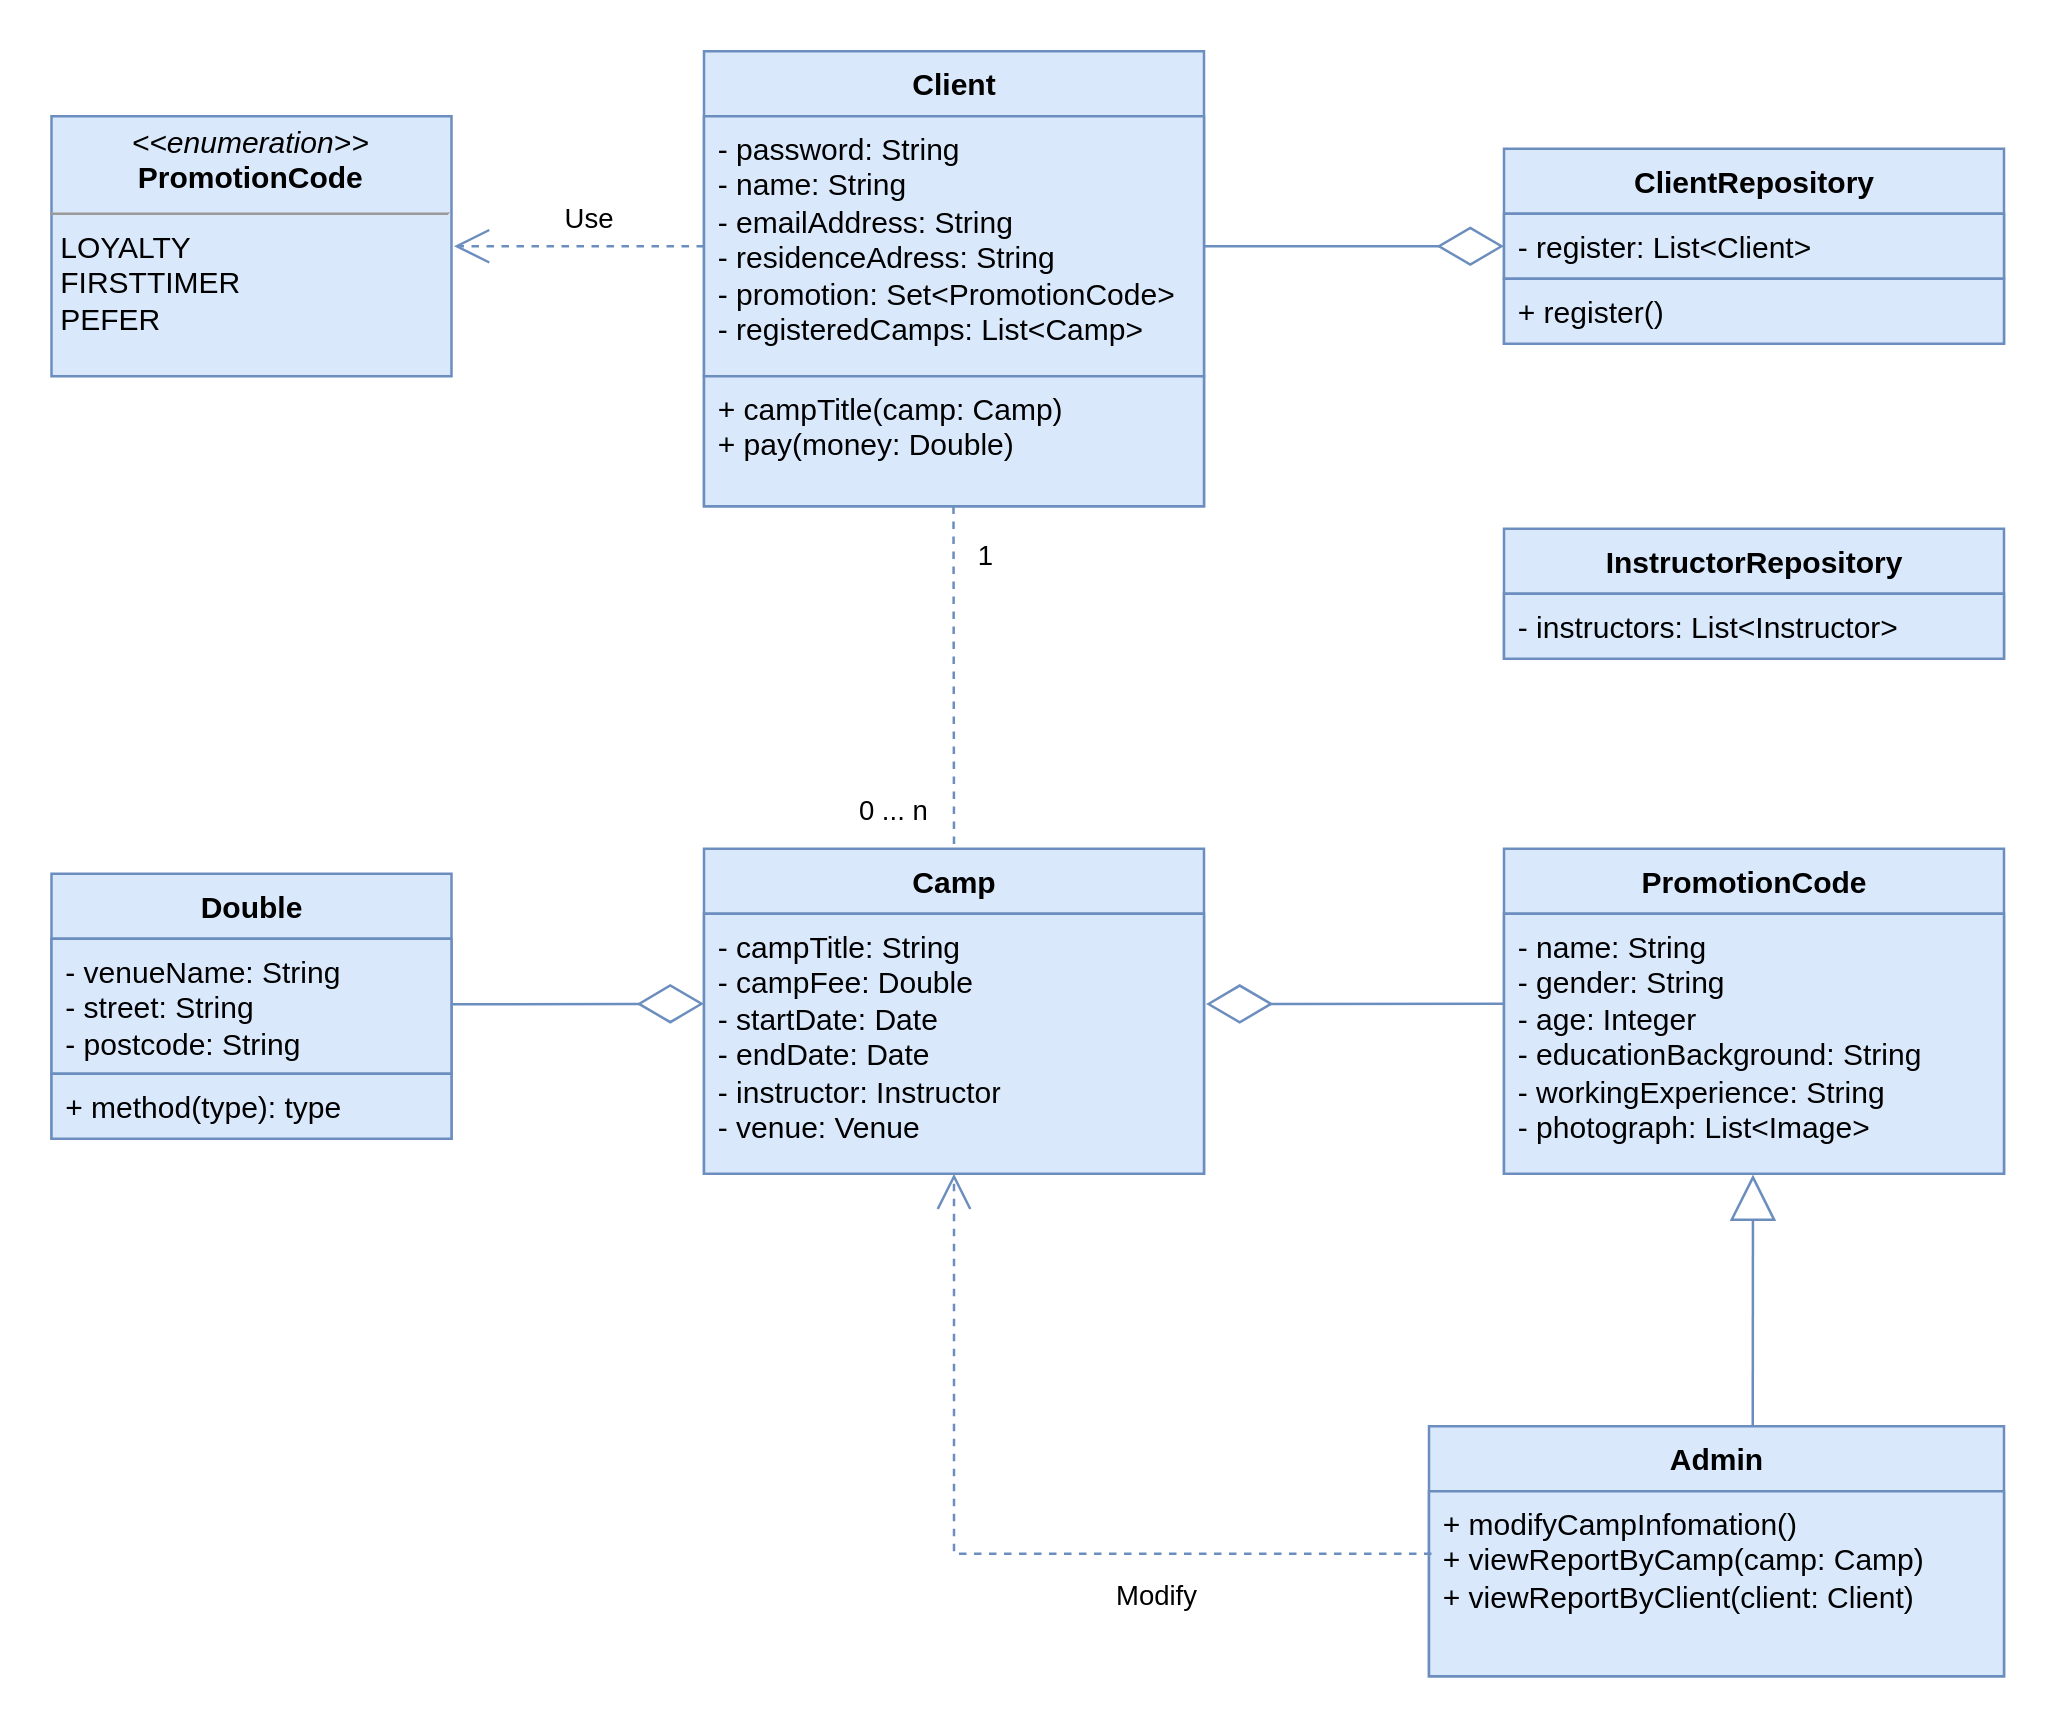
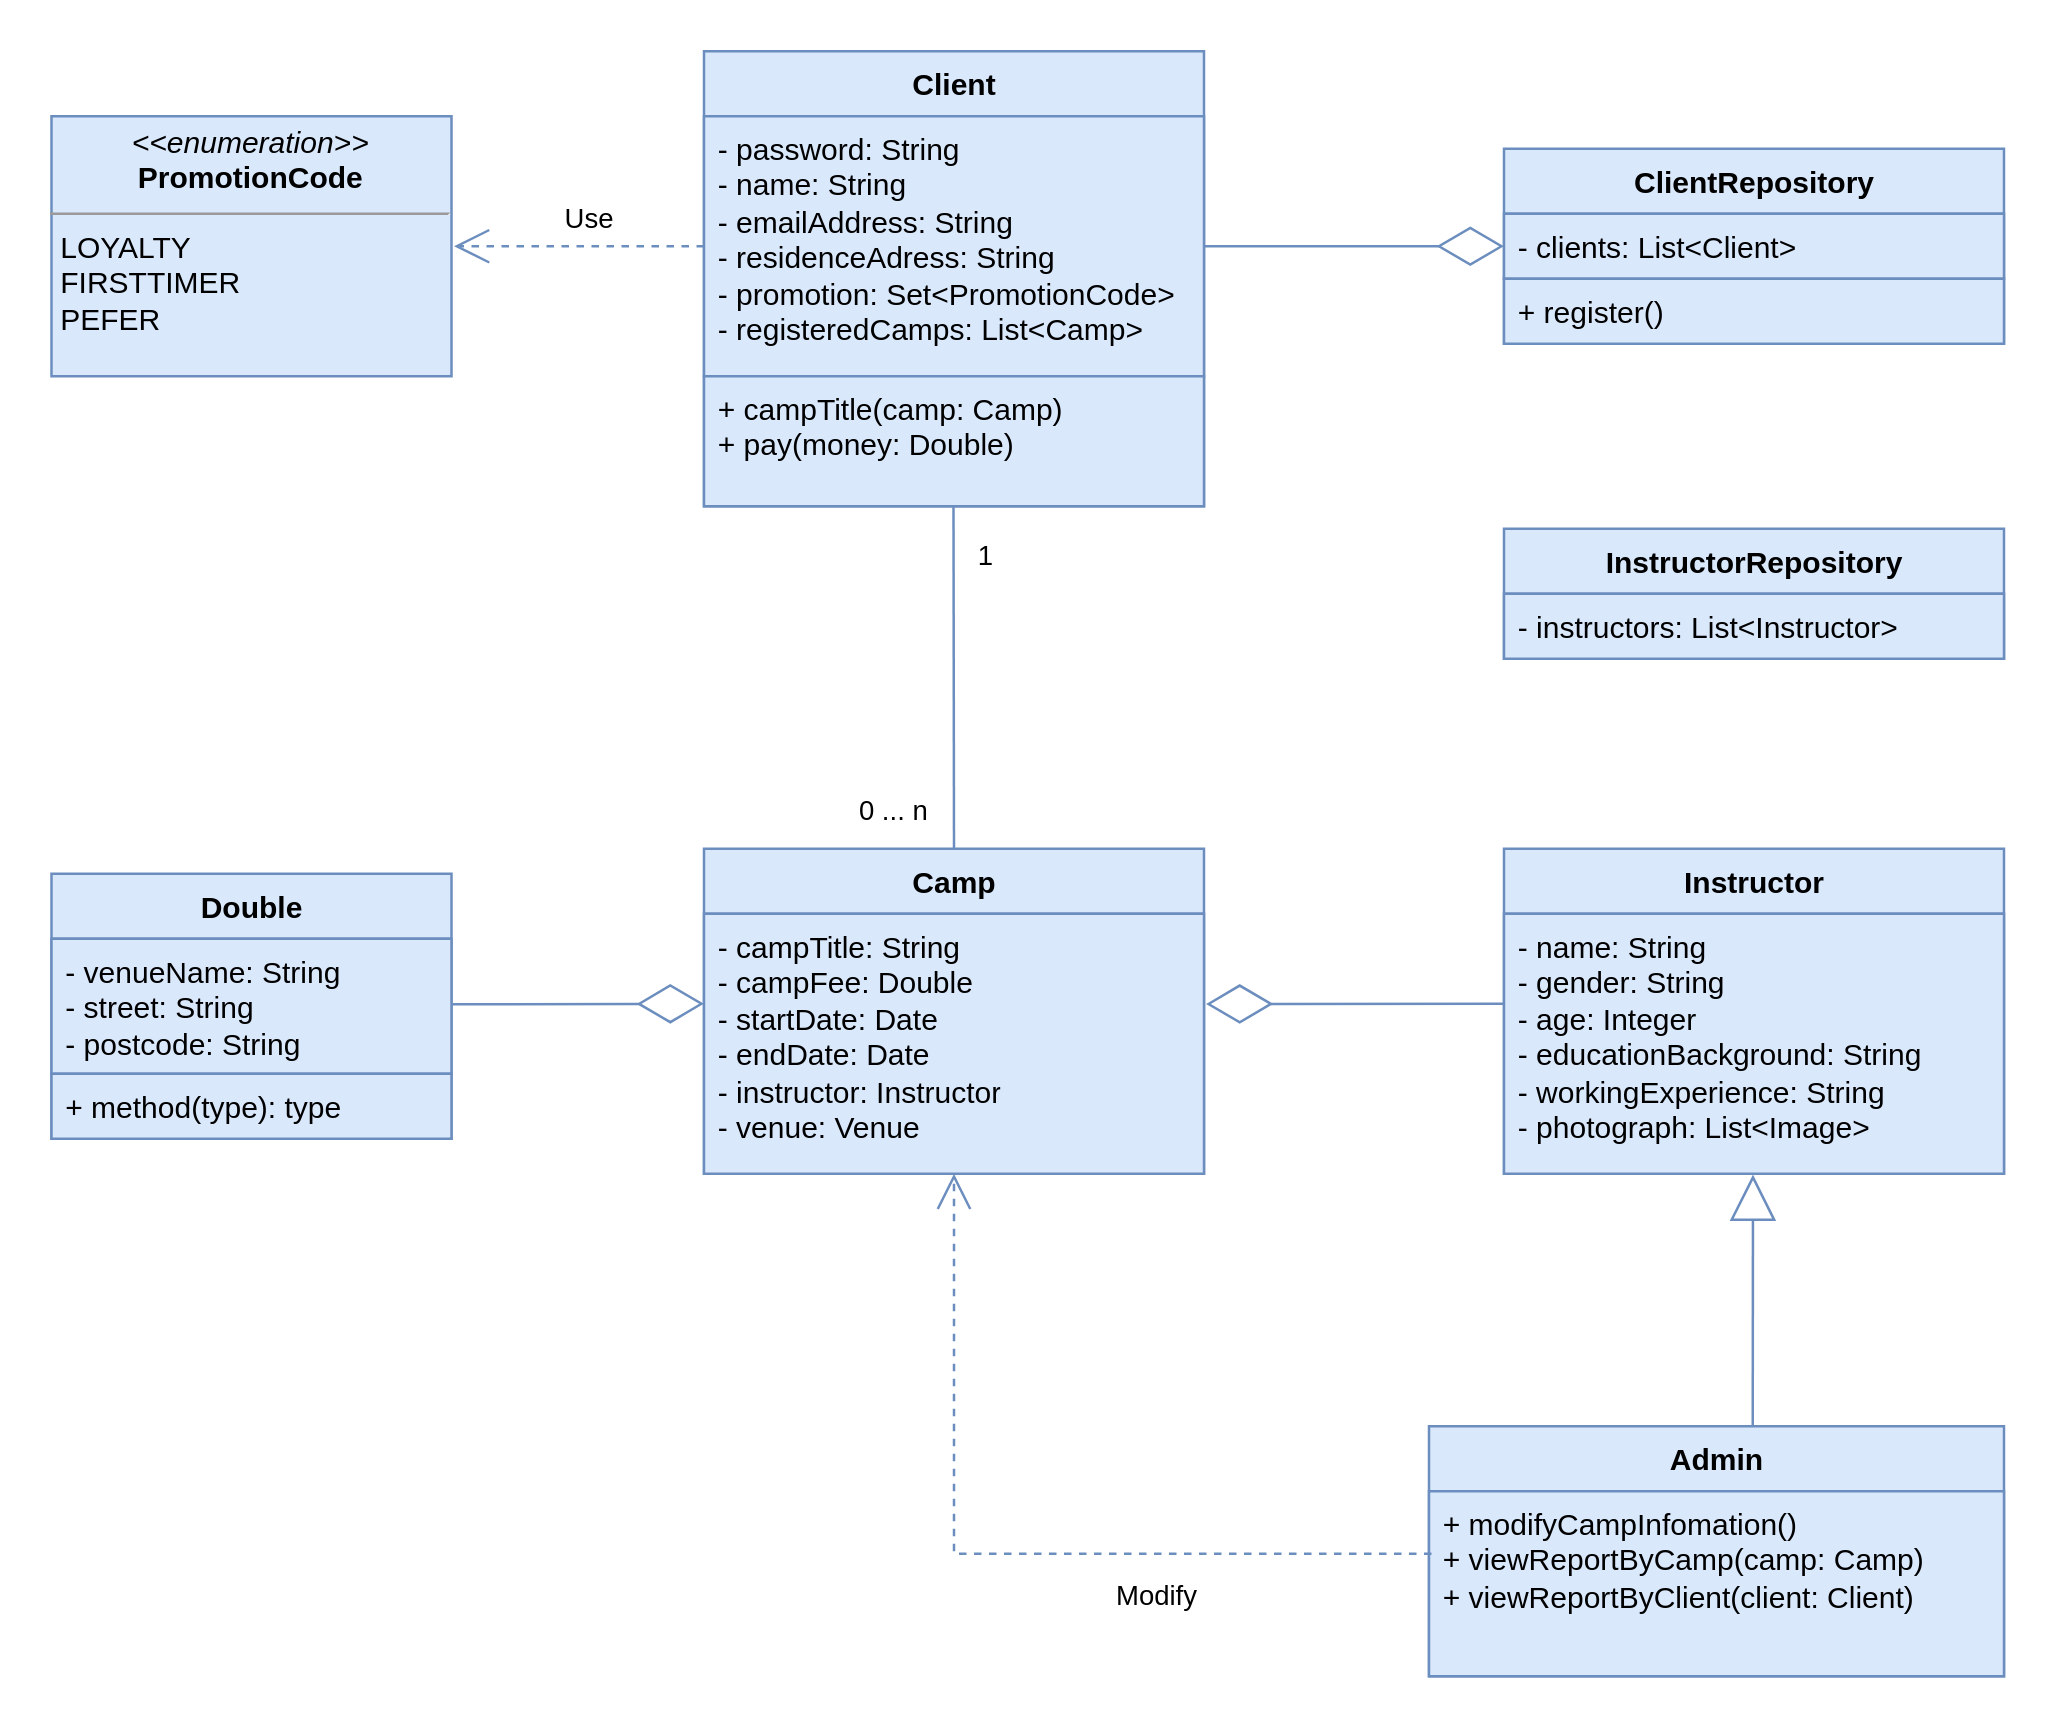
(1693, 249) -> (1681, 249)
(954, 680) -> (954, 680)
(1755, 884) -> (1755, 884)
